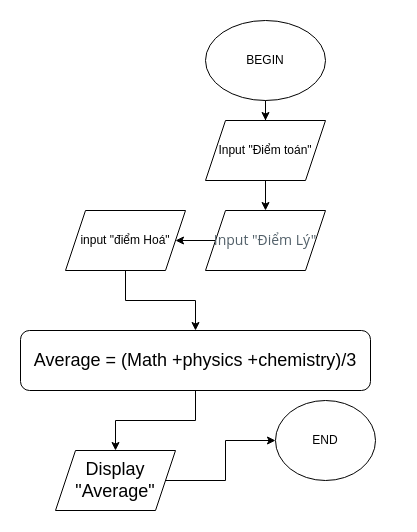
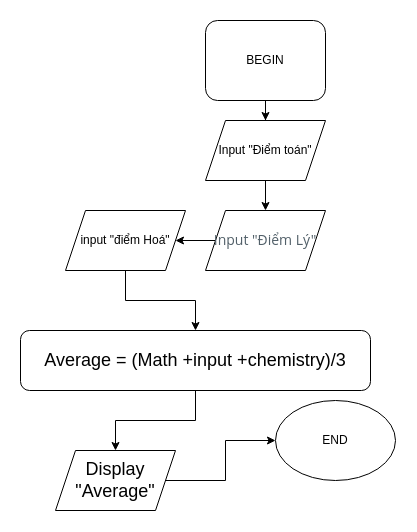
(266, 61) -> (266, 61)
(196, 361) -> (196, 361)
(326, 441) -> (336, 441)
